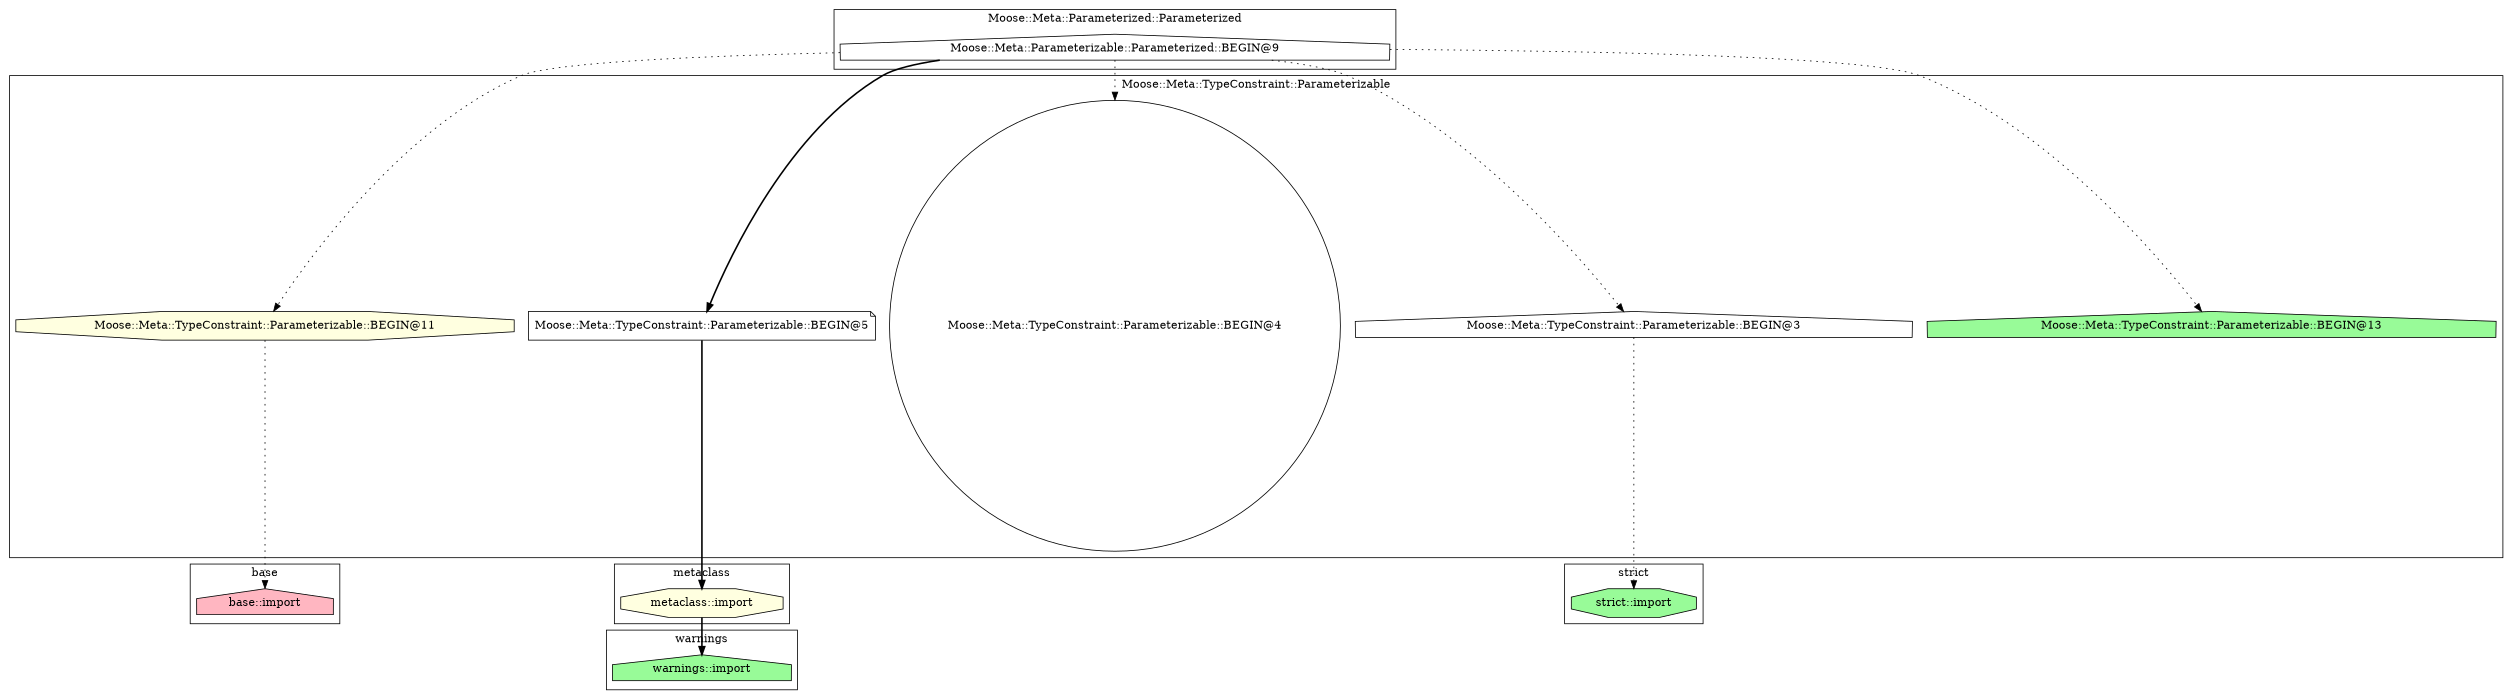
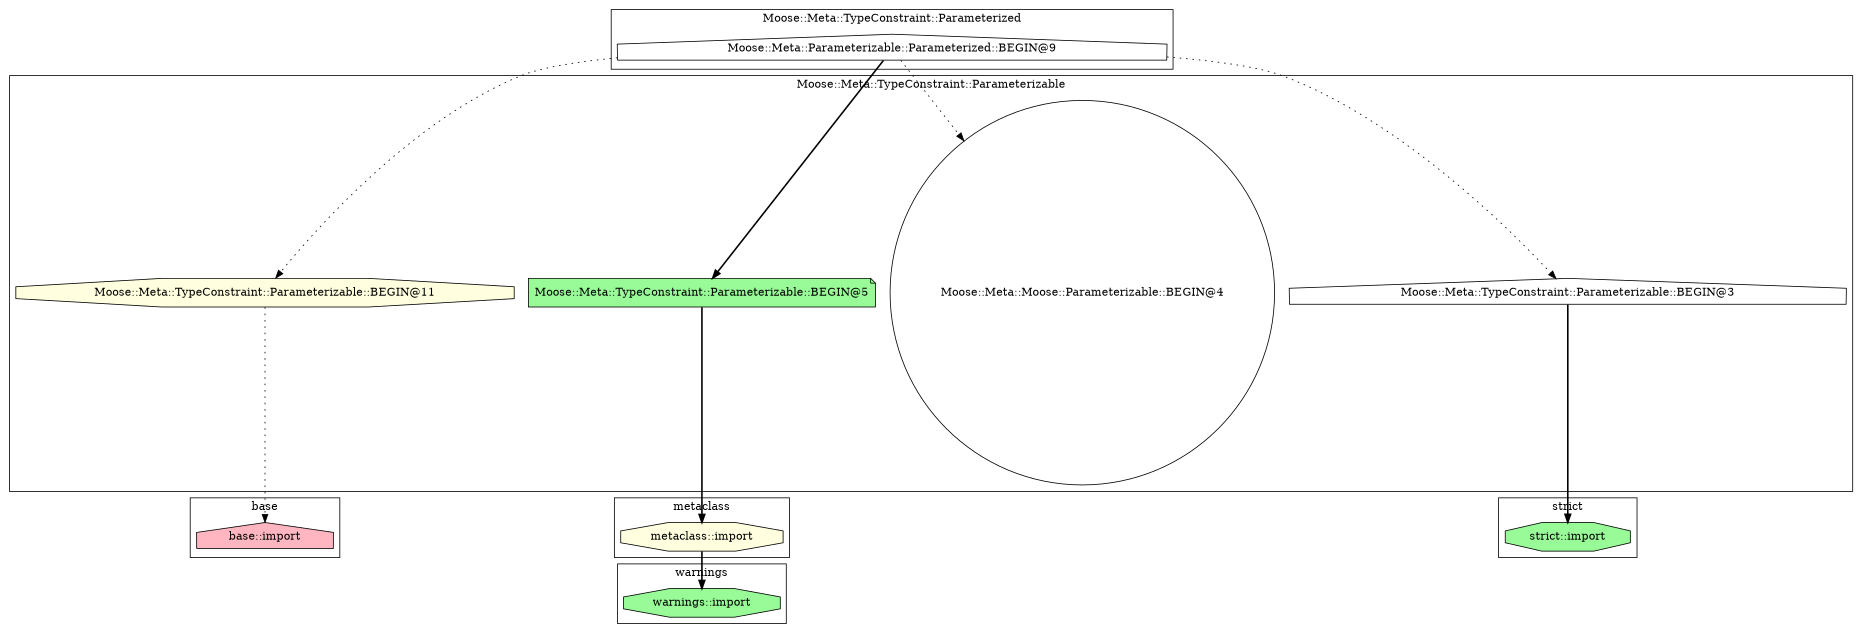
(1115, 19) -> (892, 19)
(702, 326) -> (702, 293)
(1115, 326) -> (1082, 293)
(2212, 326) -> none
(1634, 459) -> (1568, 409)
(702, 669) -> (702, 603)
